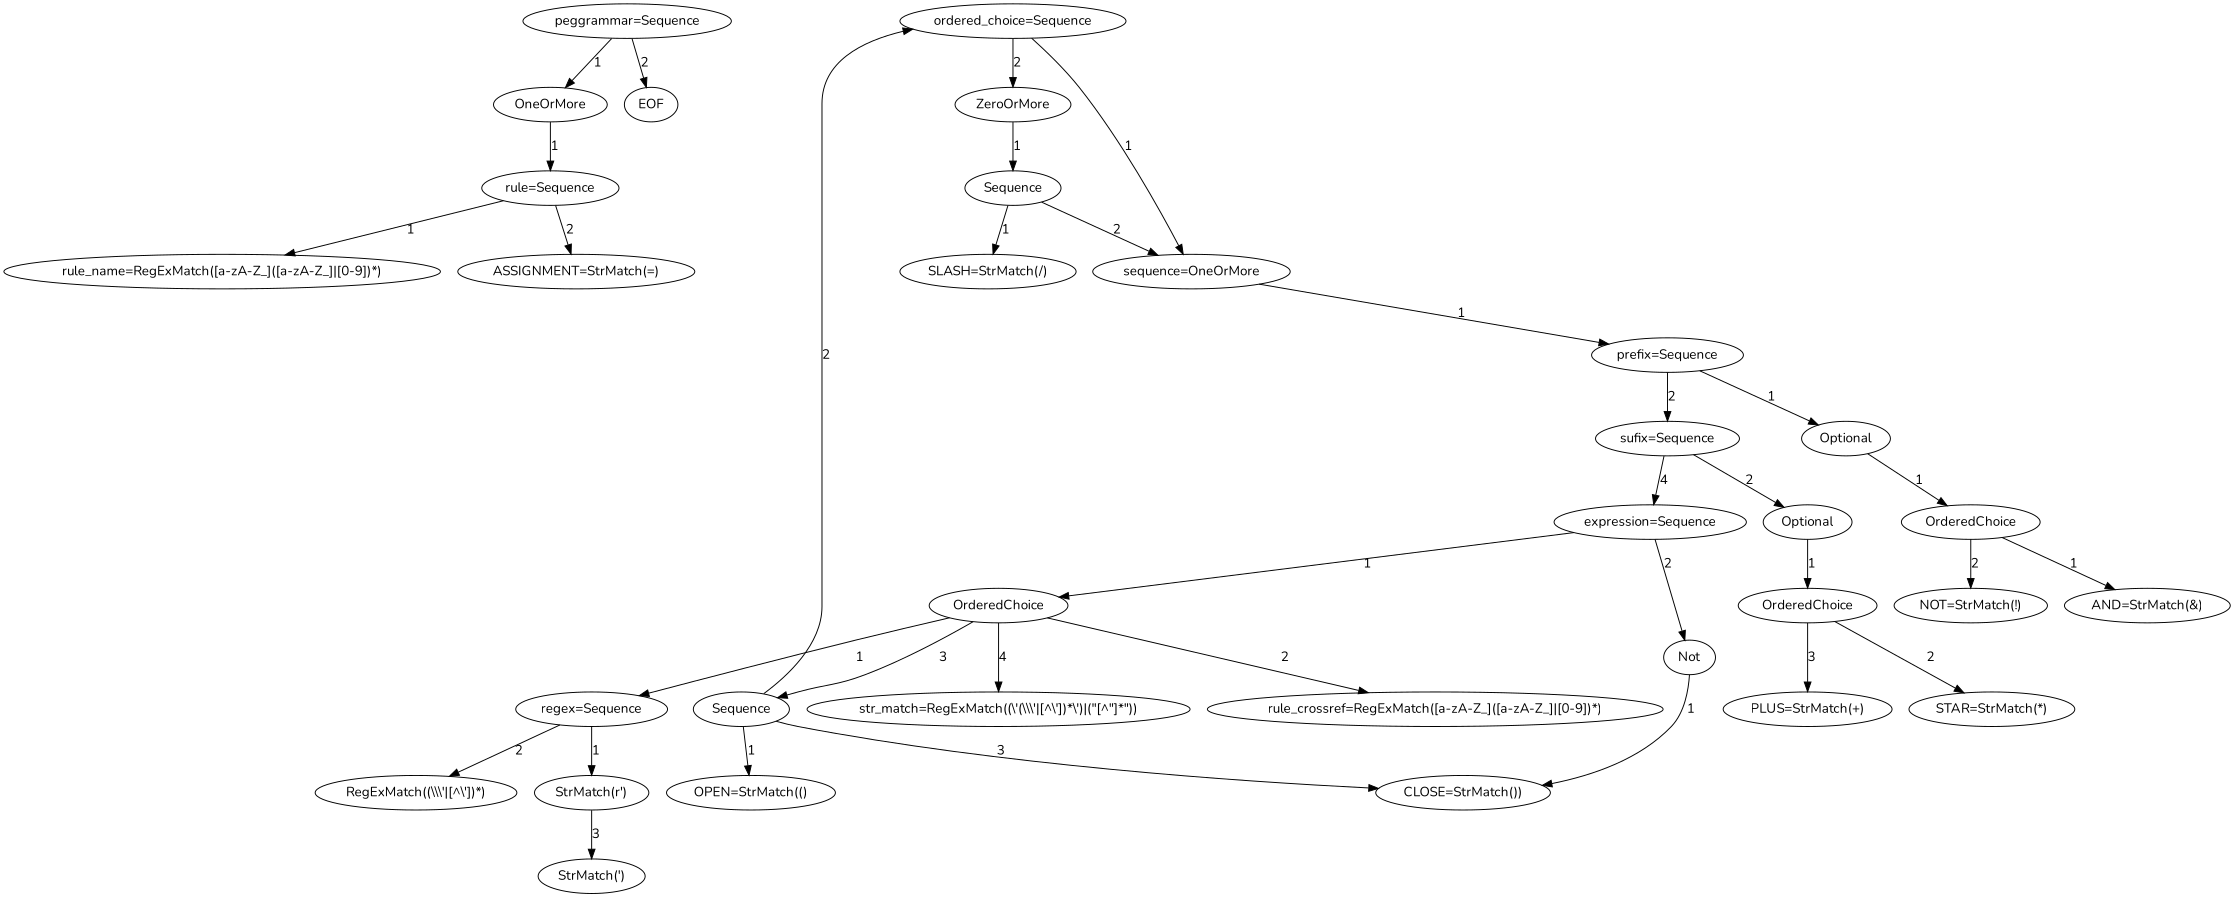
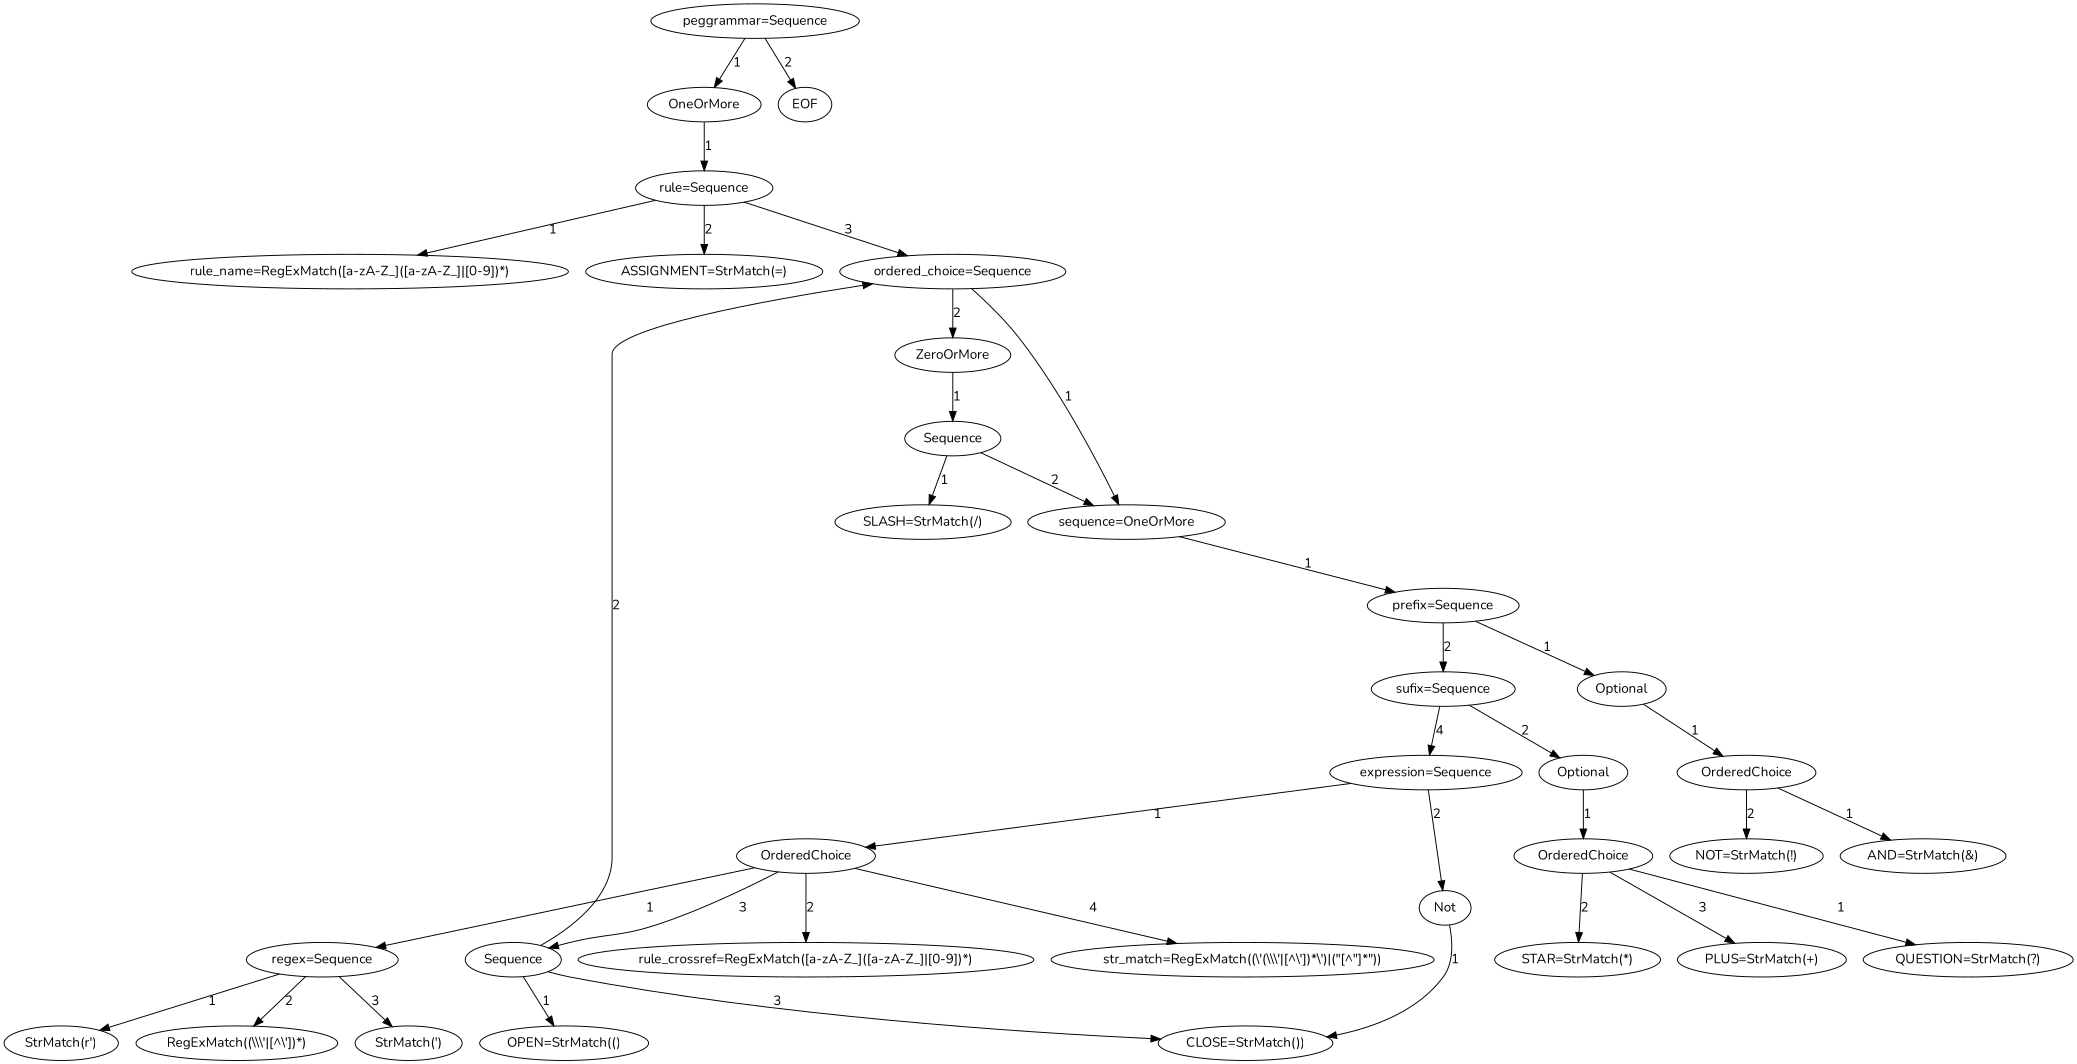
none -> (821, 227)
(592, 830) -> (362, 998)
none -> (1968, 960)
